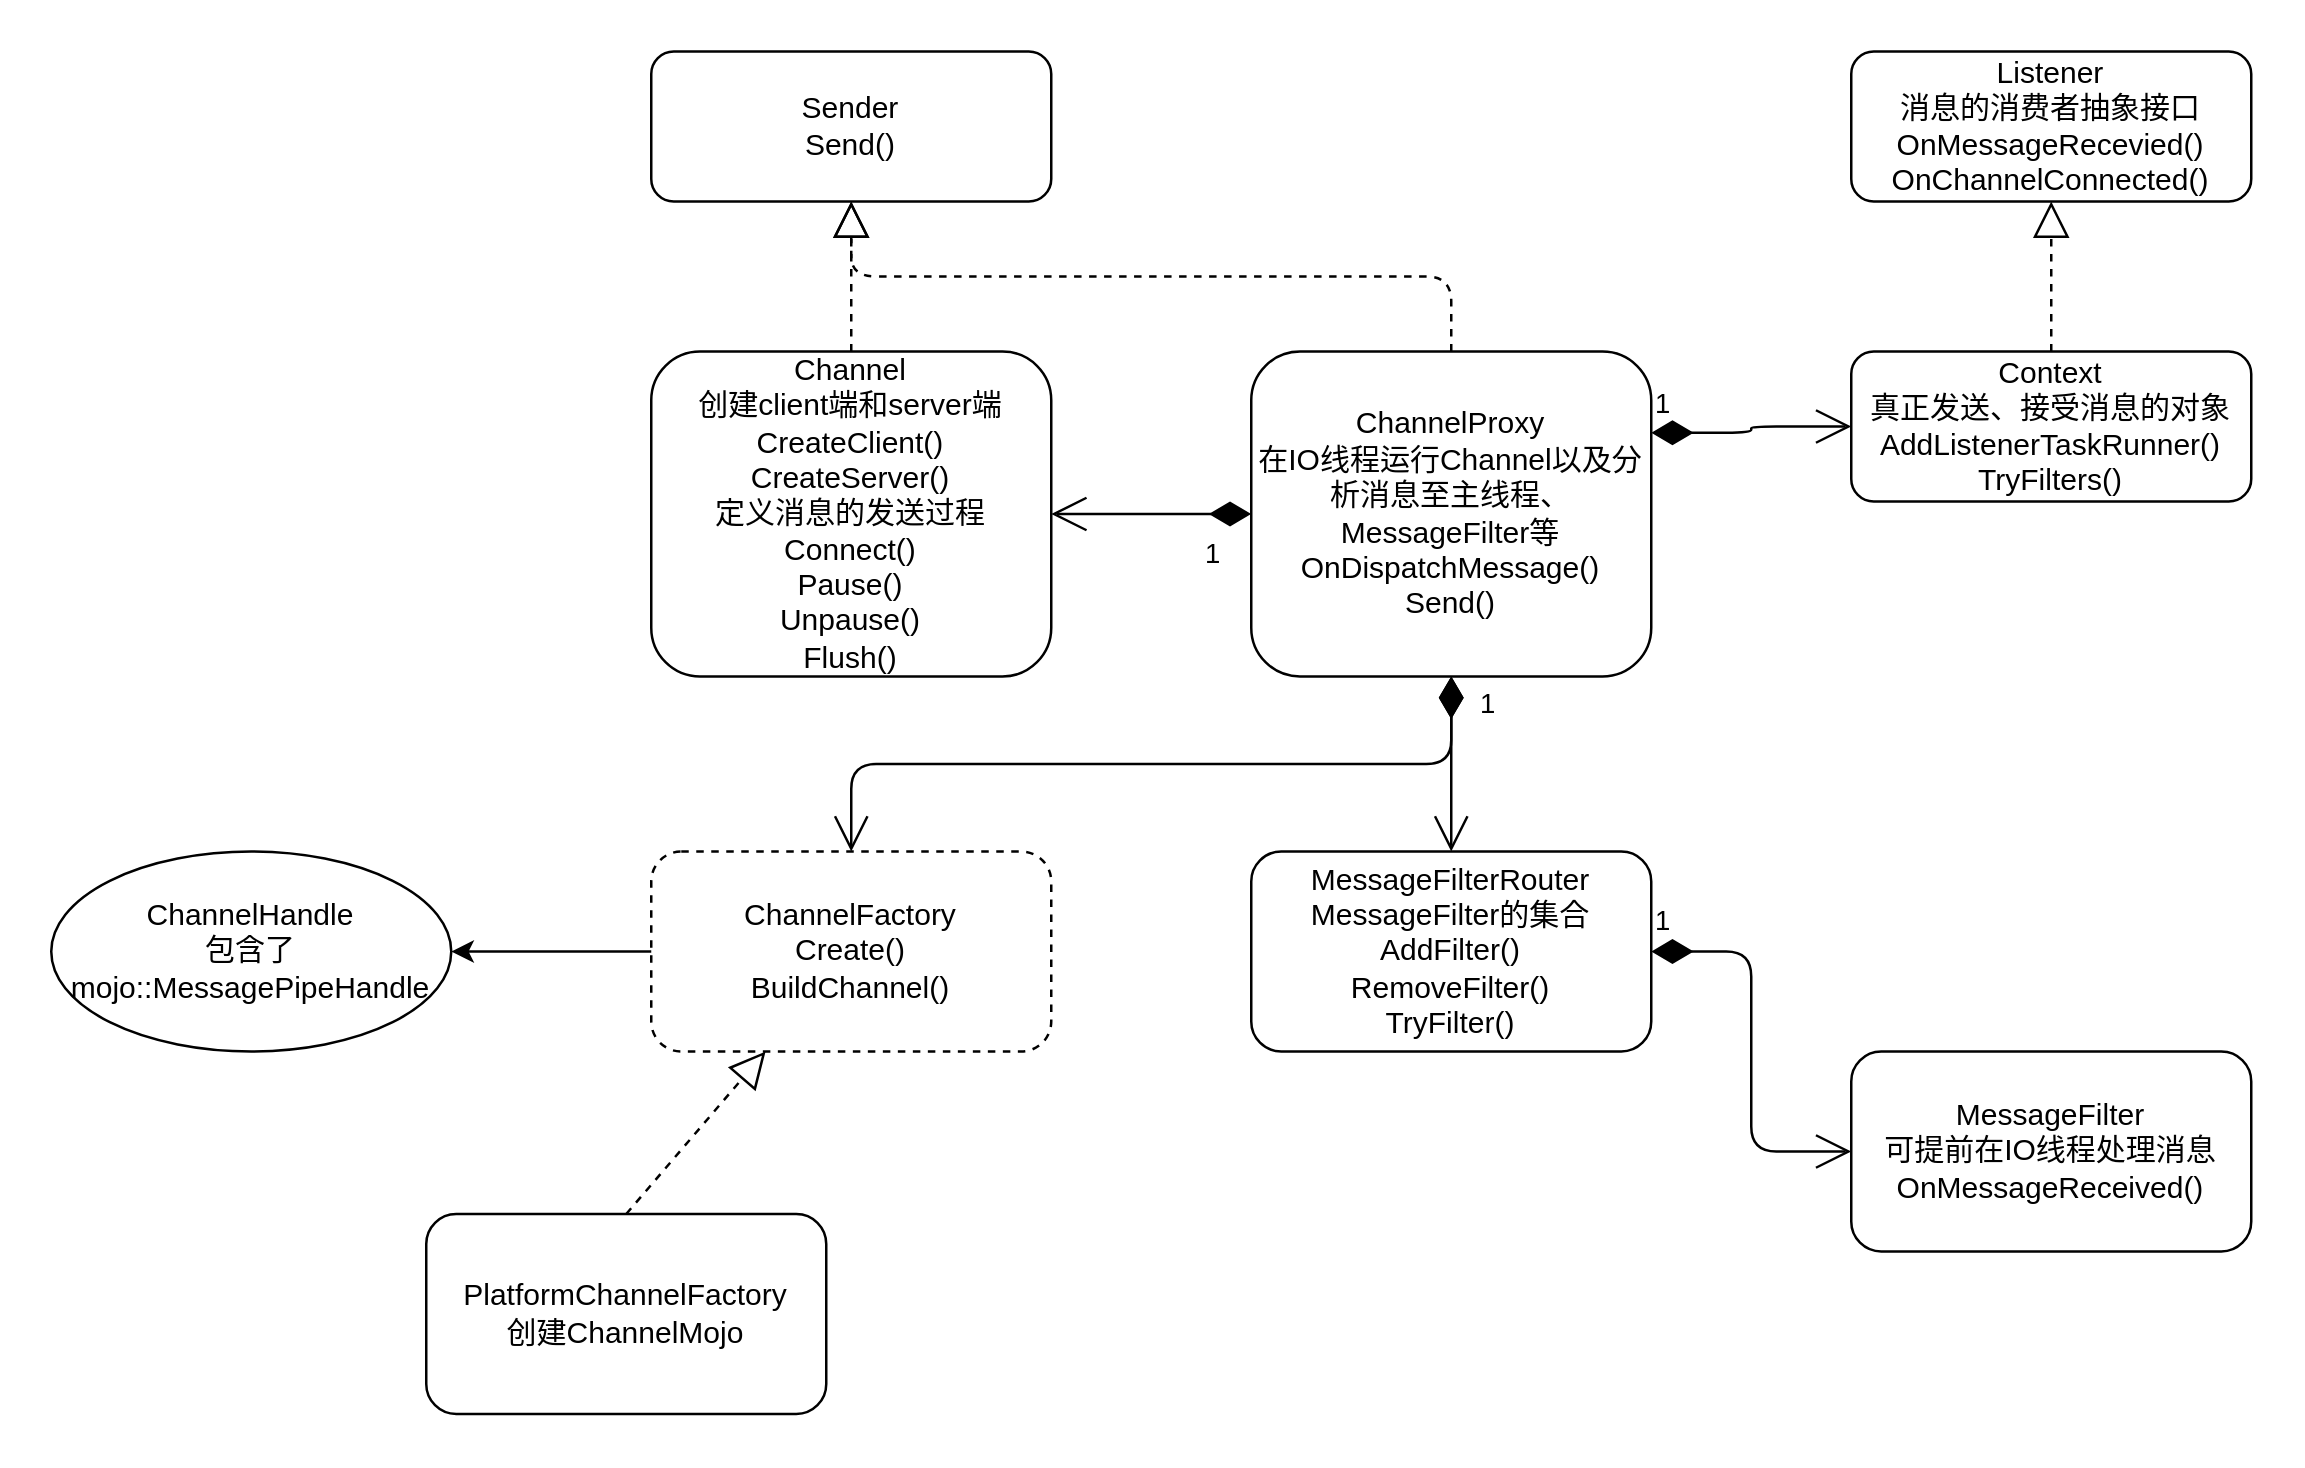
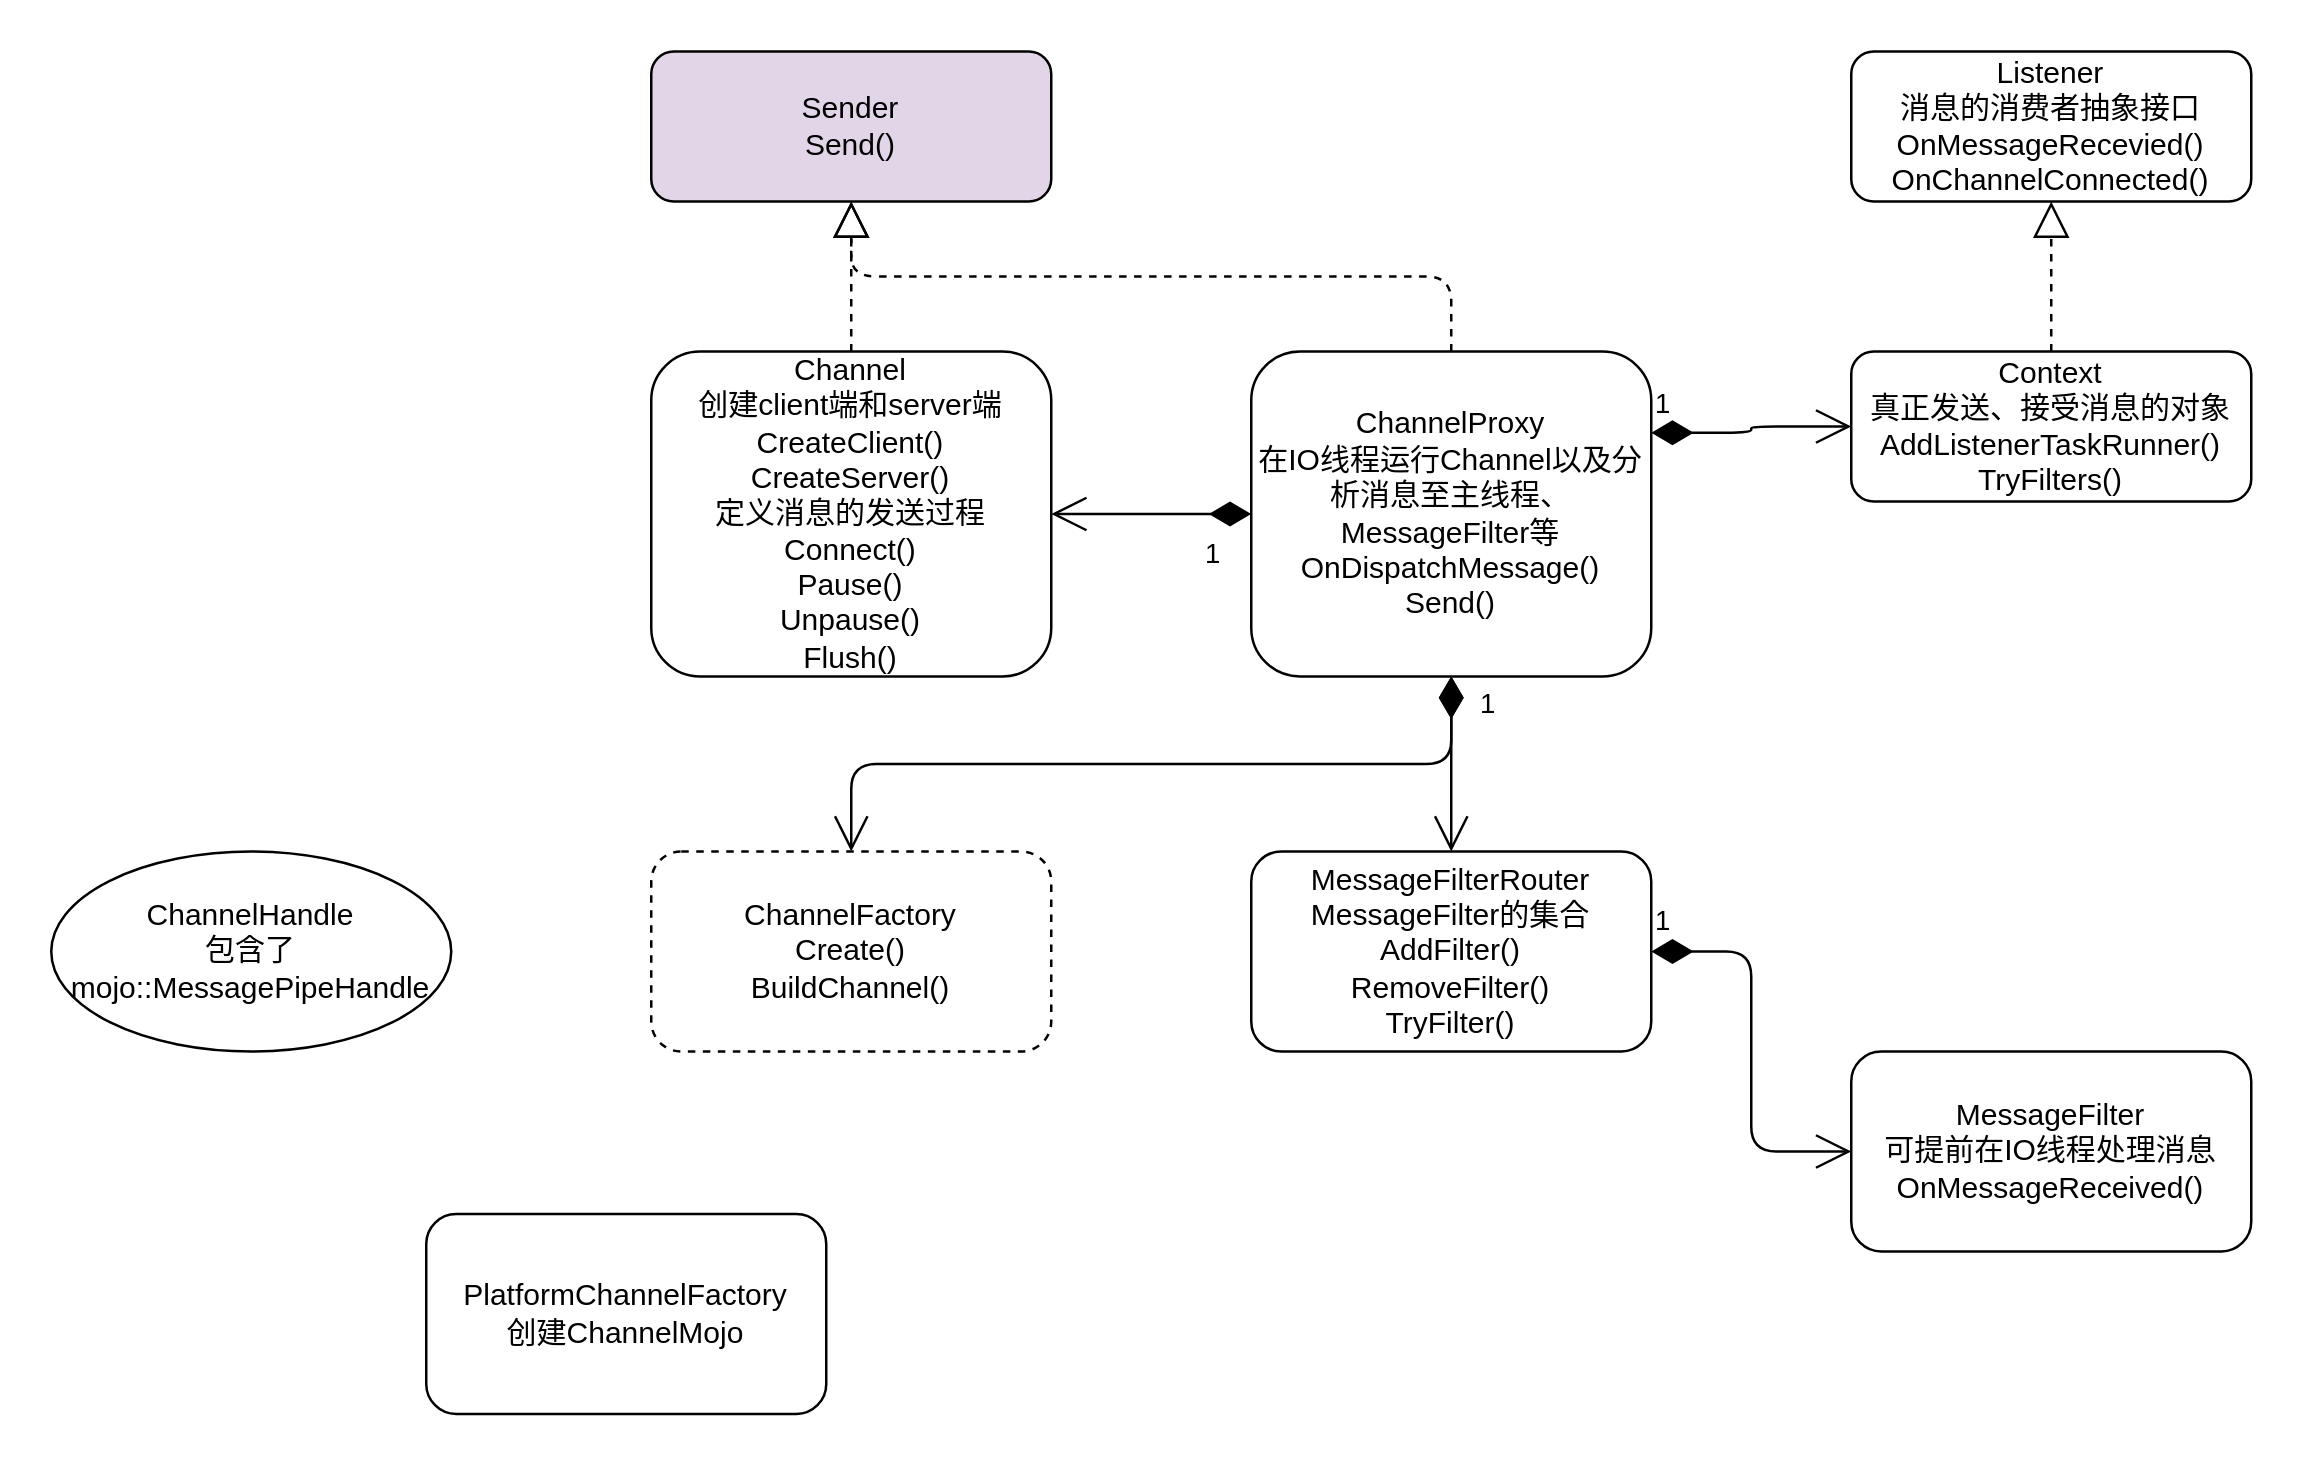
(851, 126) -> (851, 126)
(559, 951) -> none
(684, 1146) -> none
